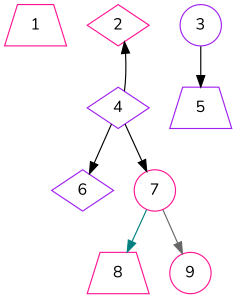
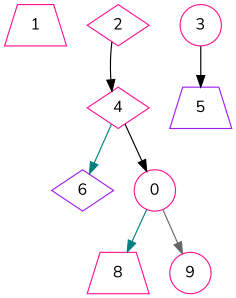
(201, 25) -> (201, 25)
(126, 72) -> (111, 61)
(118, 108) -> (118, 108)
(103, 144) -> (103, 144)
(155, 190) -> (155, 190)
